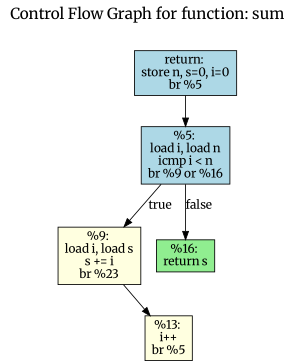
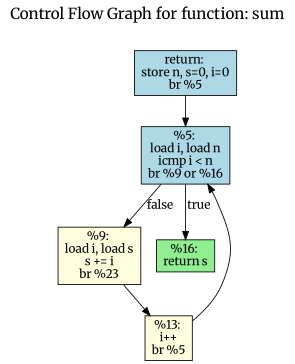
(160, 206) -> (160, 206)
(199, 206) -> (199, 206)
none -> (229, 261)
